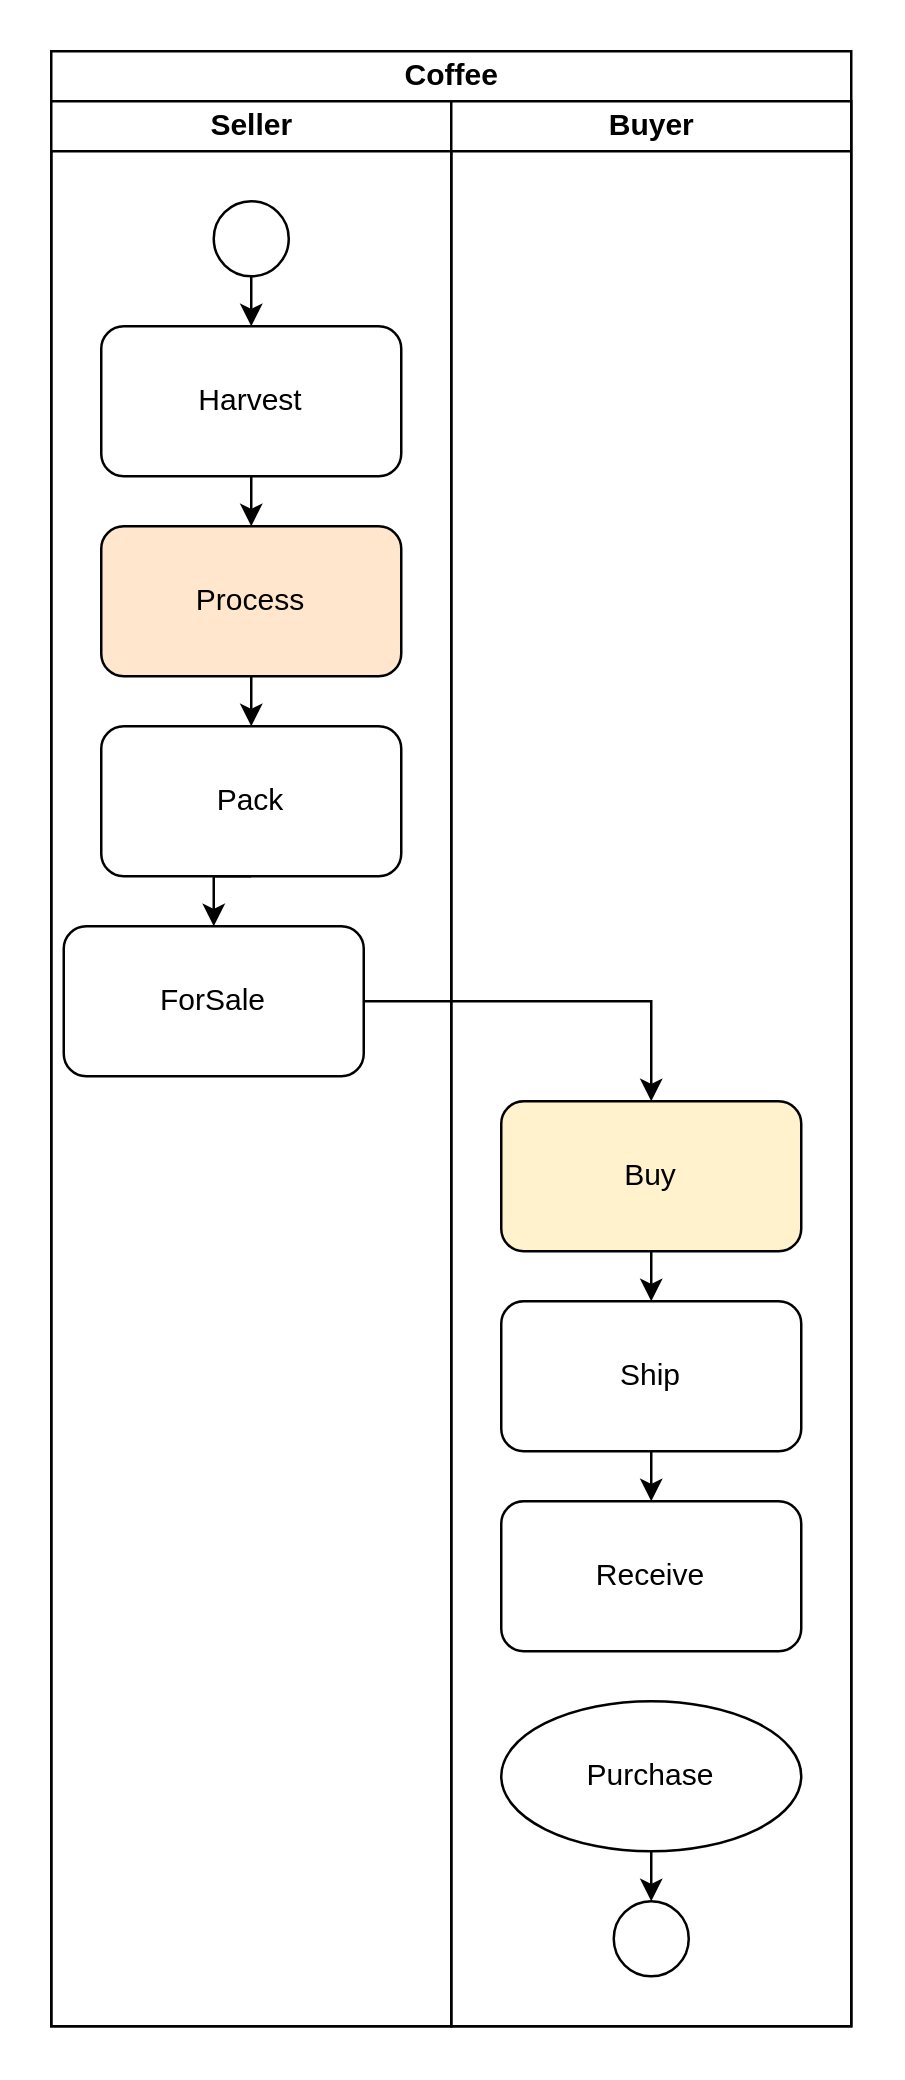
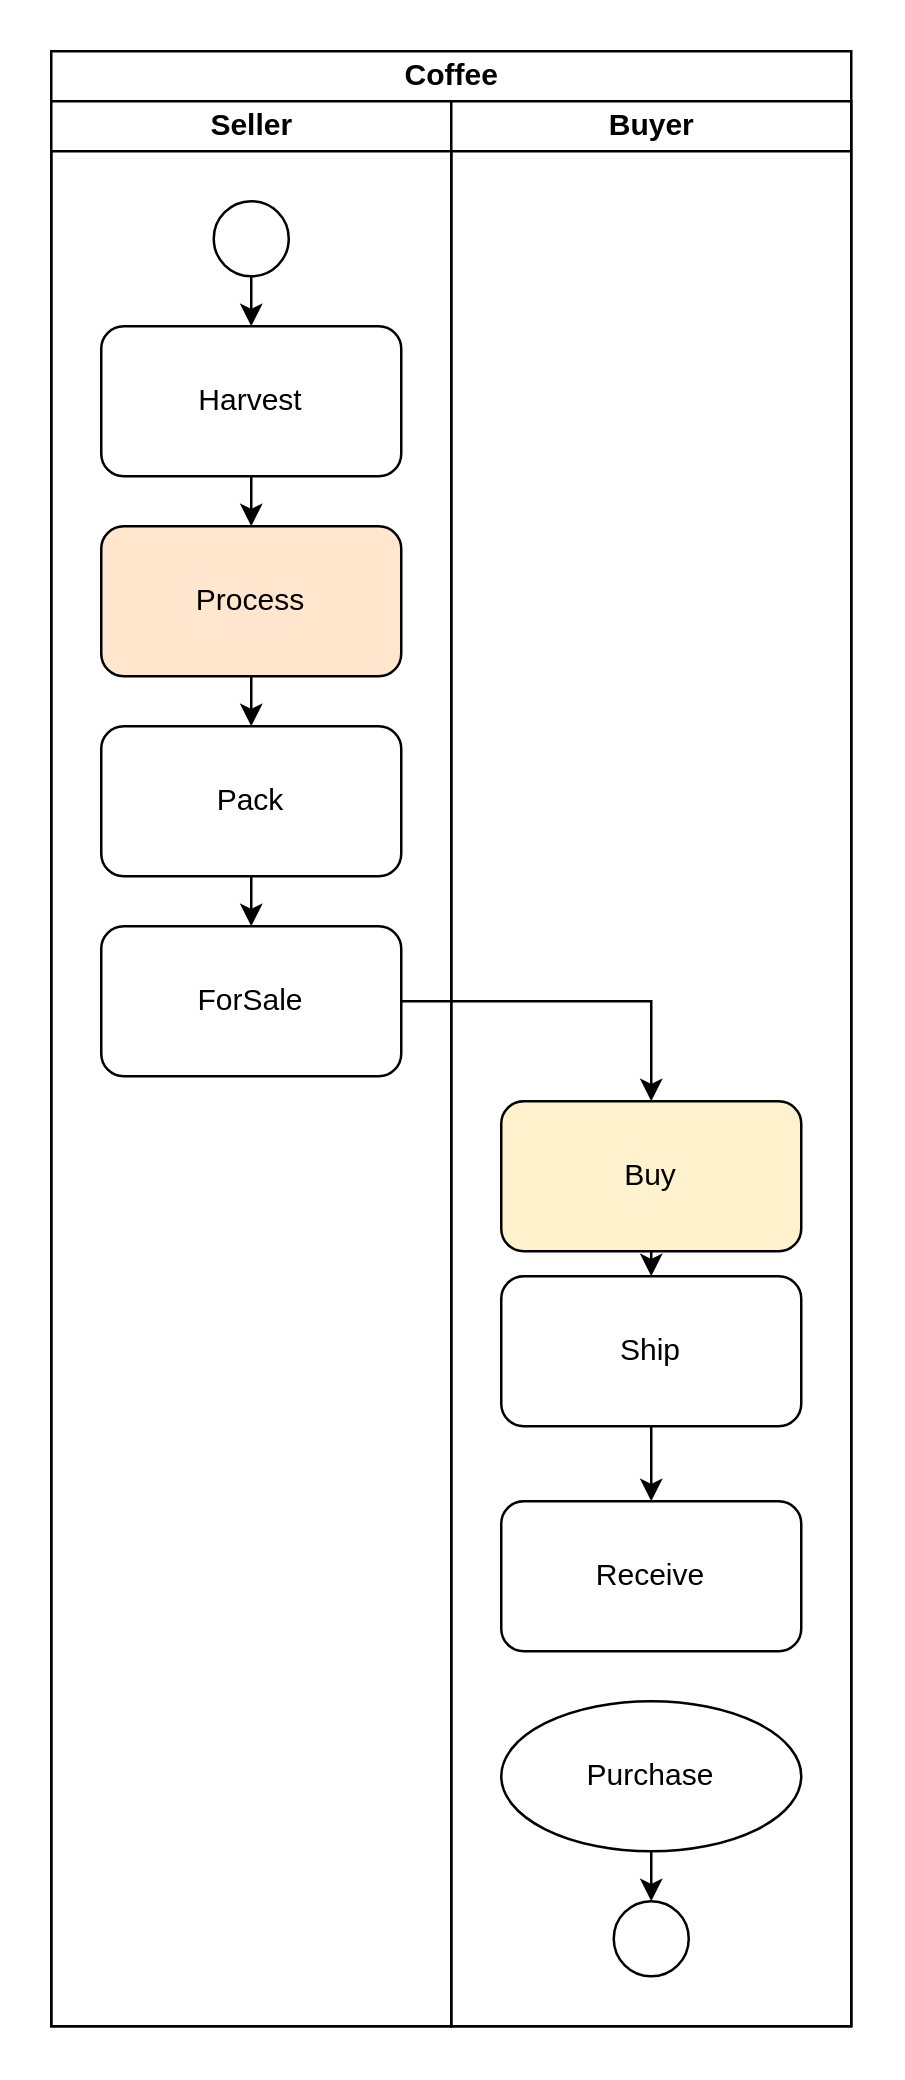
(214, 1001) -> (251, 1001)
(651, 1376) -> (651, 1351)
